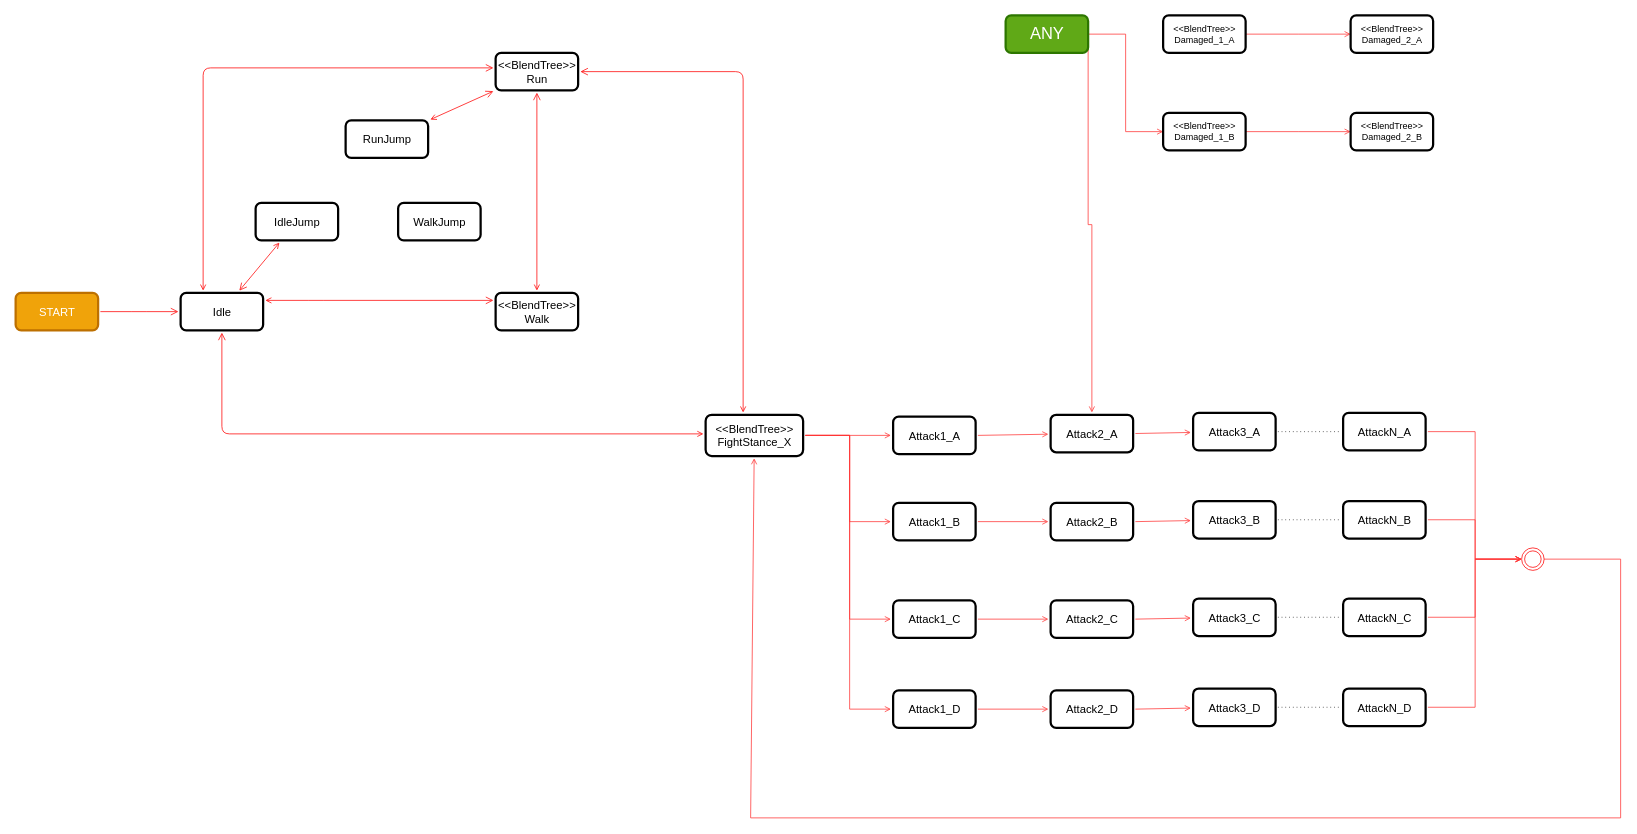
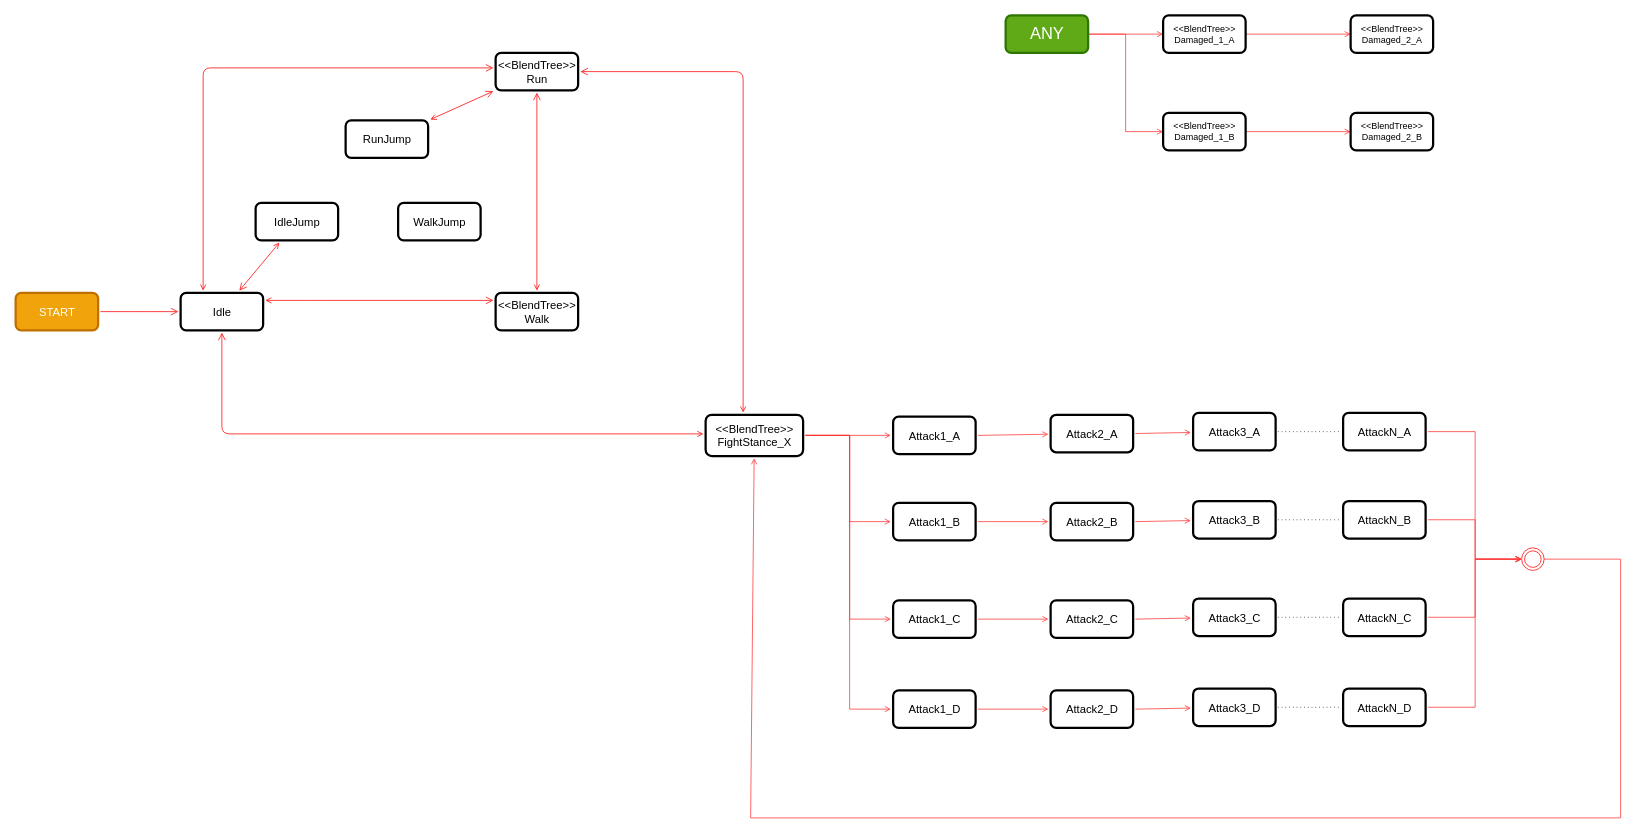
(1092, 229) -> (1144, 34)
